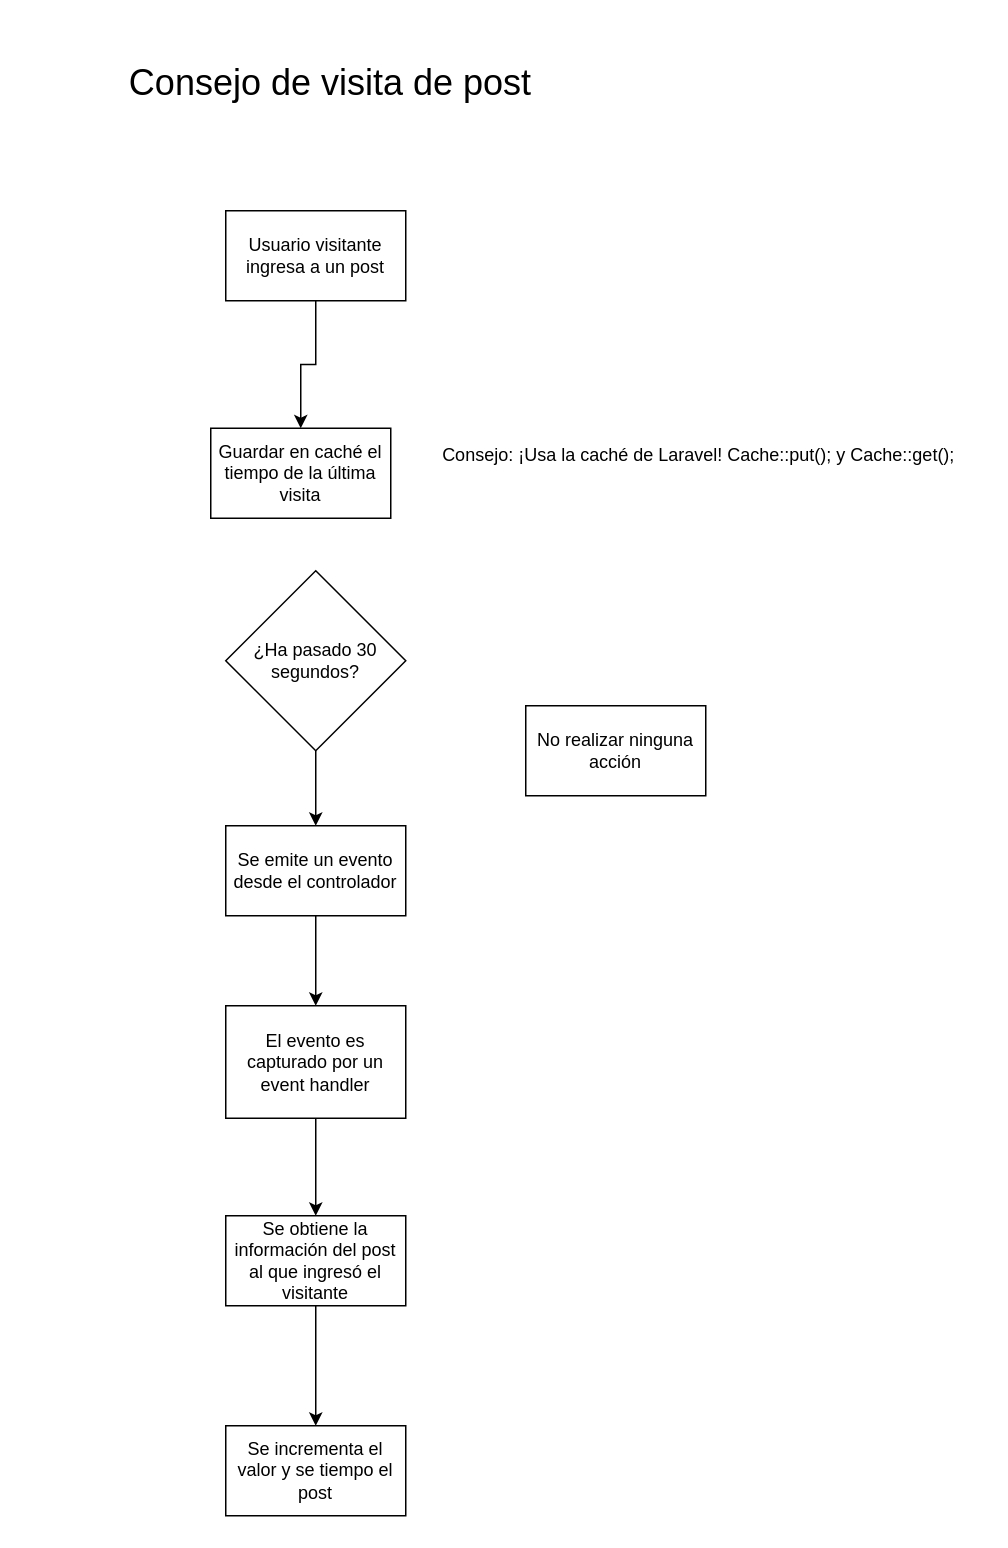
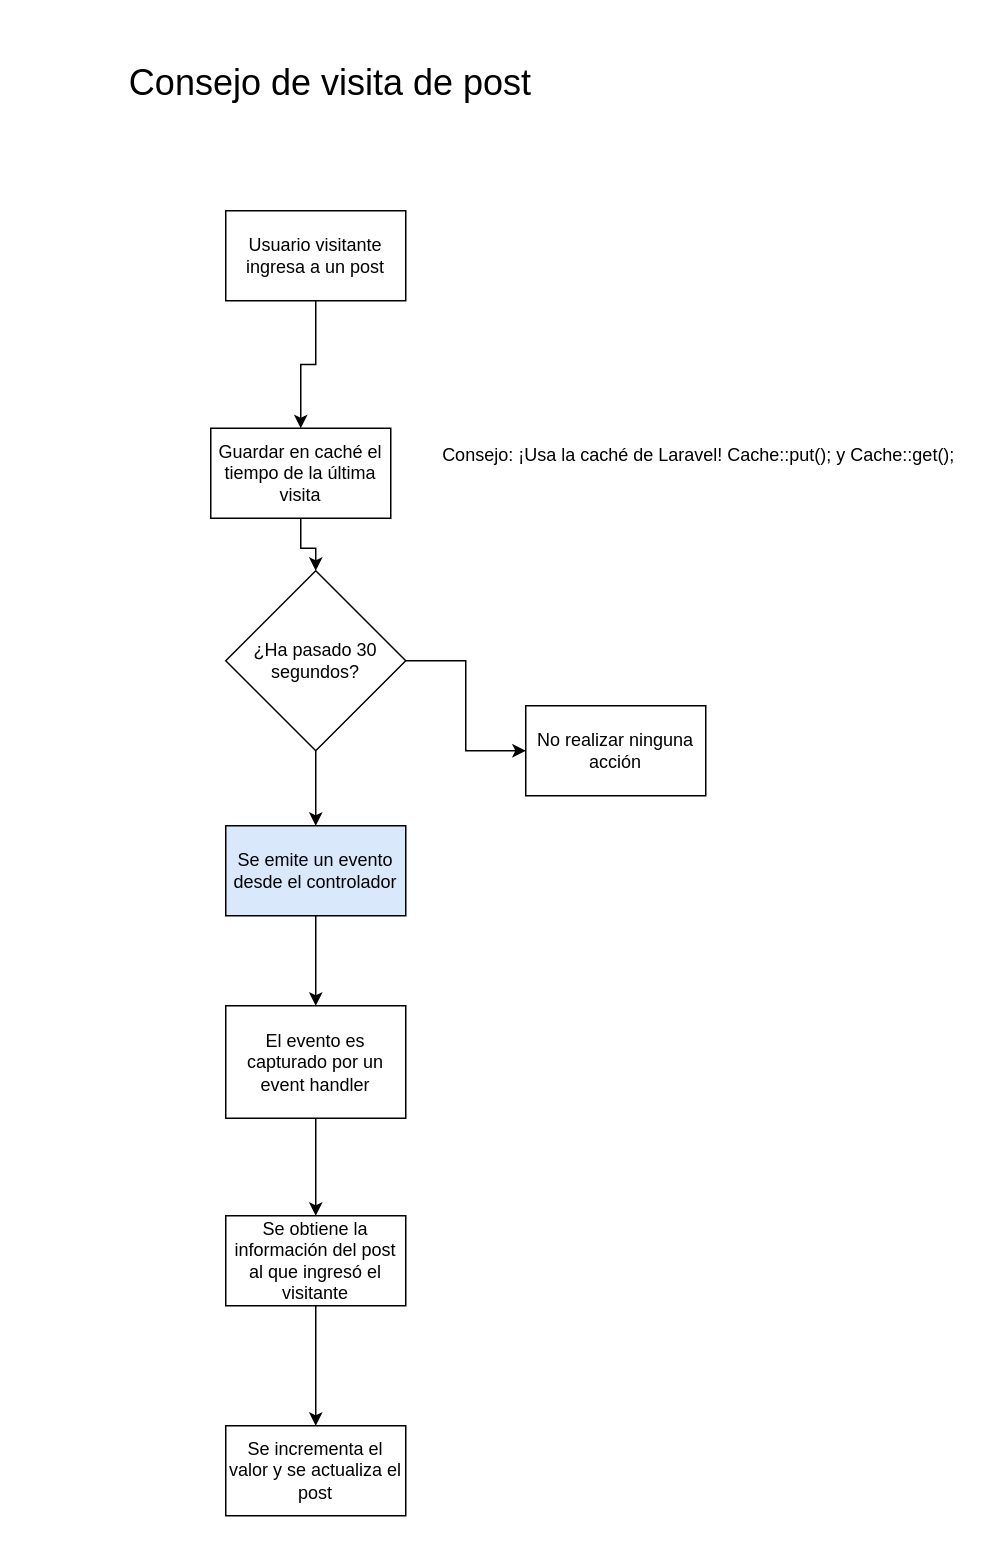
none -> (301, 546)
none -> (466, 701)
(316, 871) -> (316, 871)
(316, 1471) -> (316, 1471)
